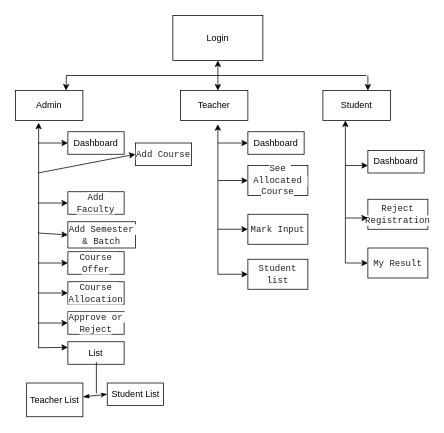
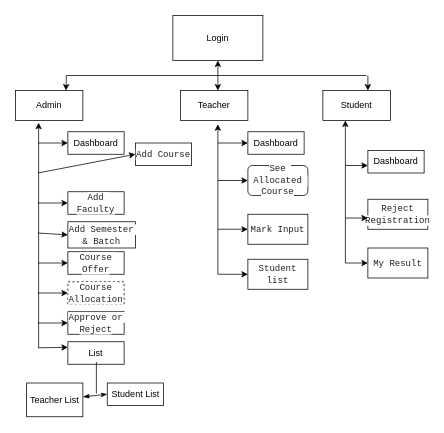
(278, 180) -> (278, 180)
(96, 293) -> (96, 293)
